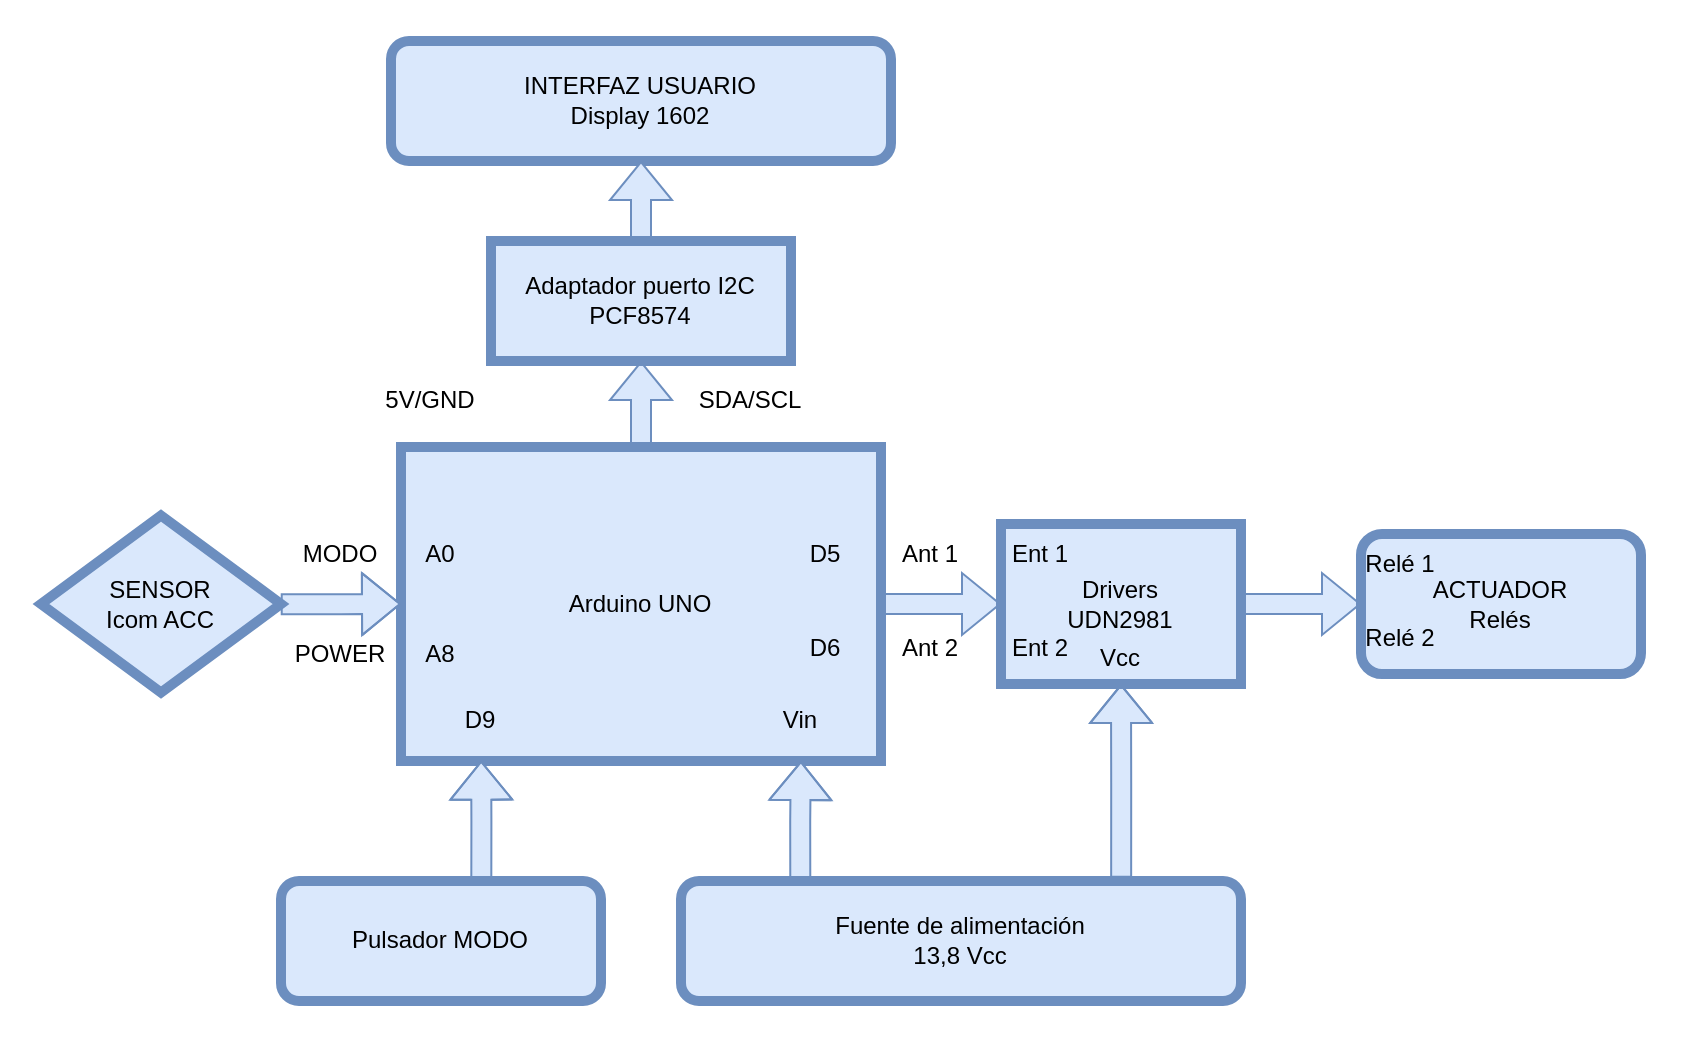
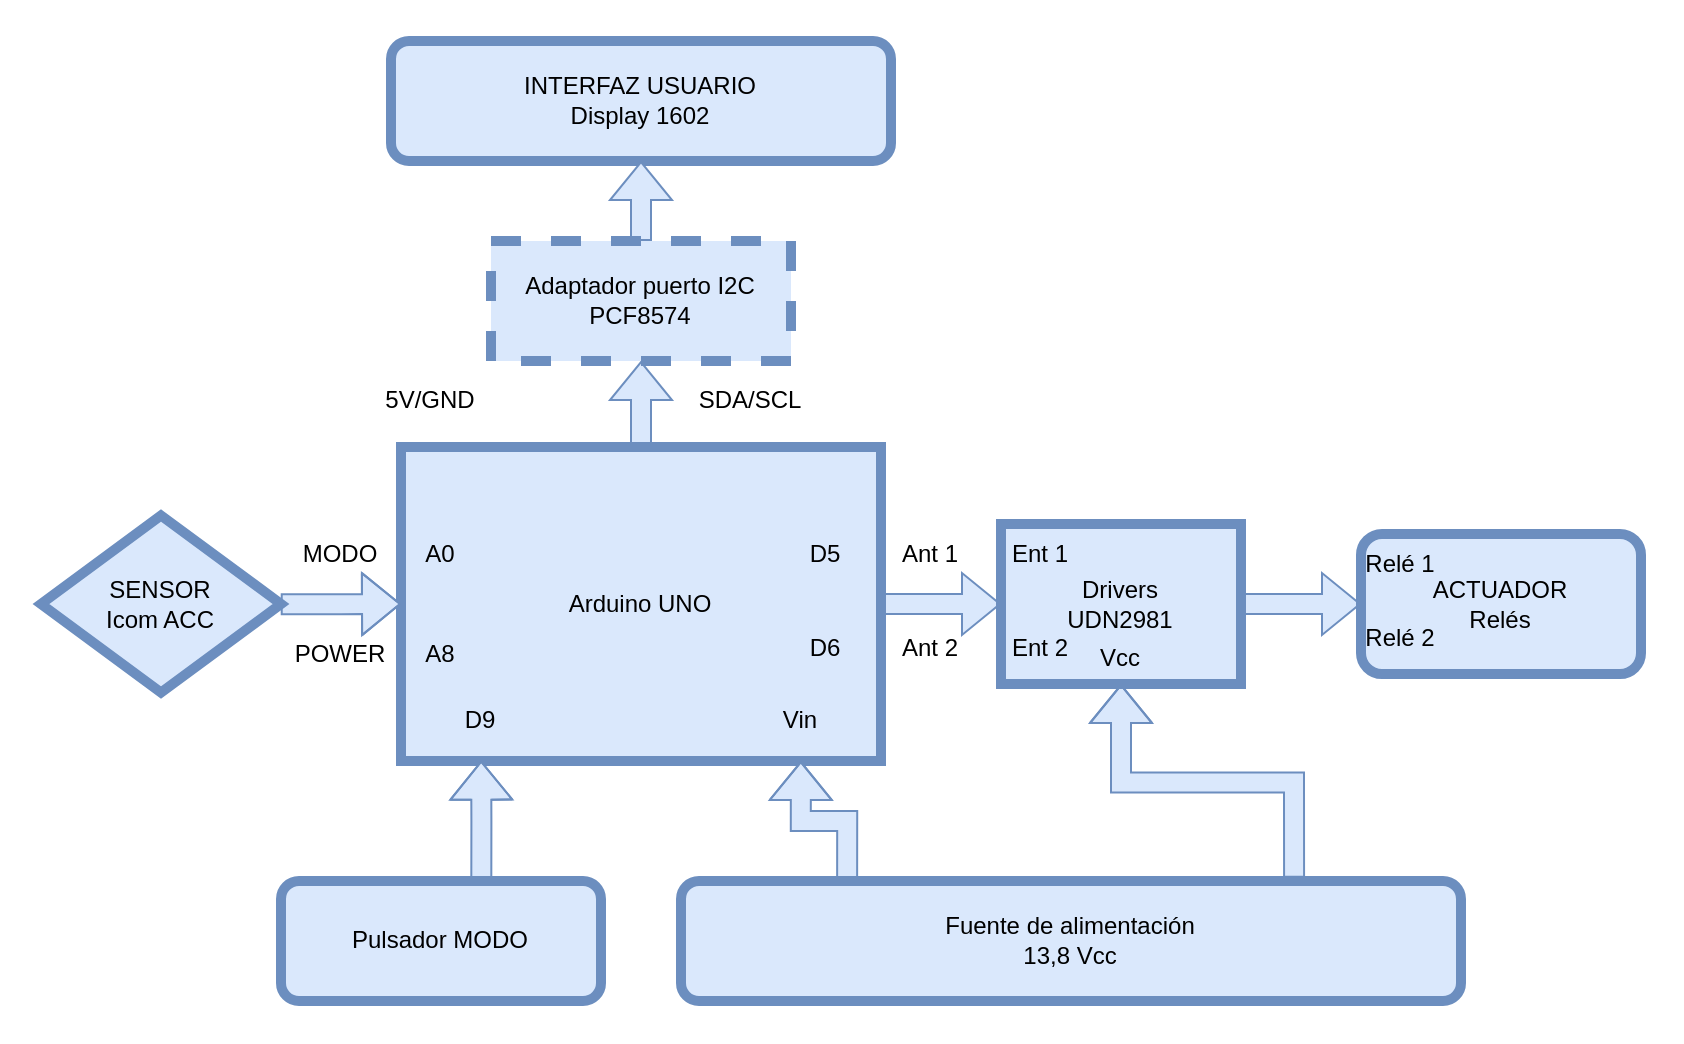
(641, 301) -> (641, 301)
(961, 941) -> (1071, 941)
